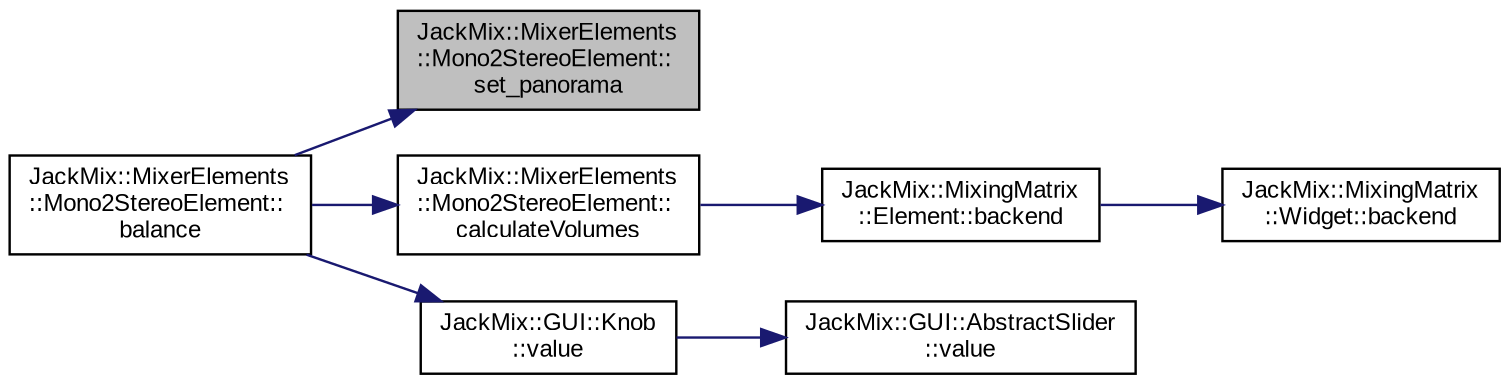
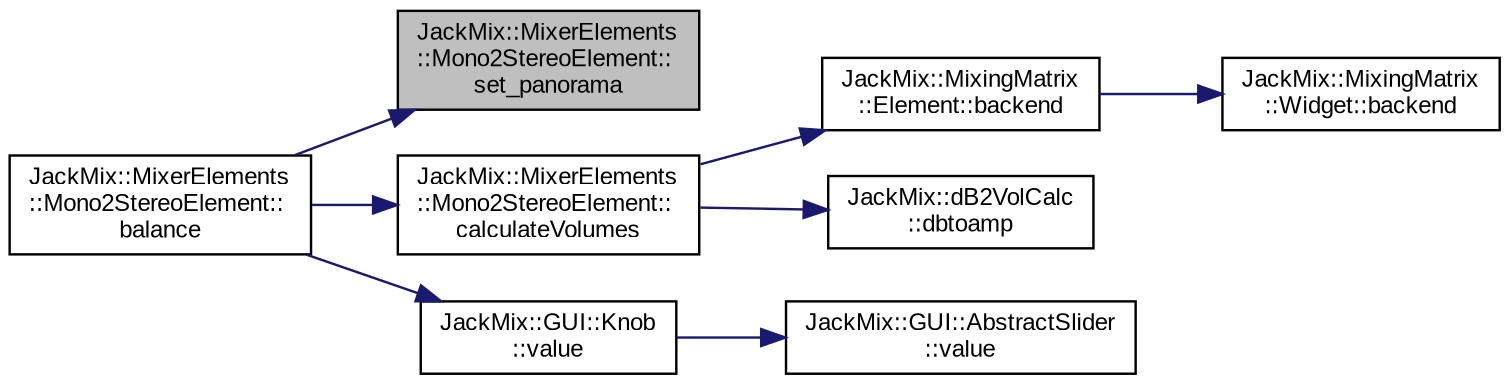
none -> (961, 212)
